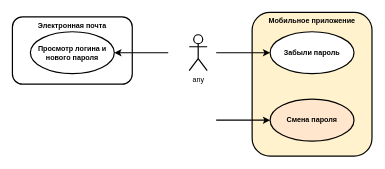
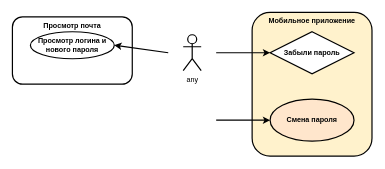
(72, 26) -> (72, 26)
(72, 53) -> (72, 45)
(198, 53) -> (192, 53)
(312, 53) -> (312, 53)
